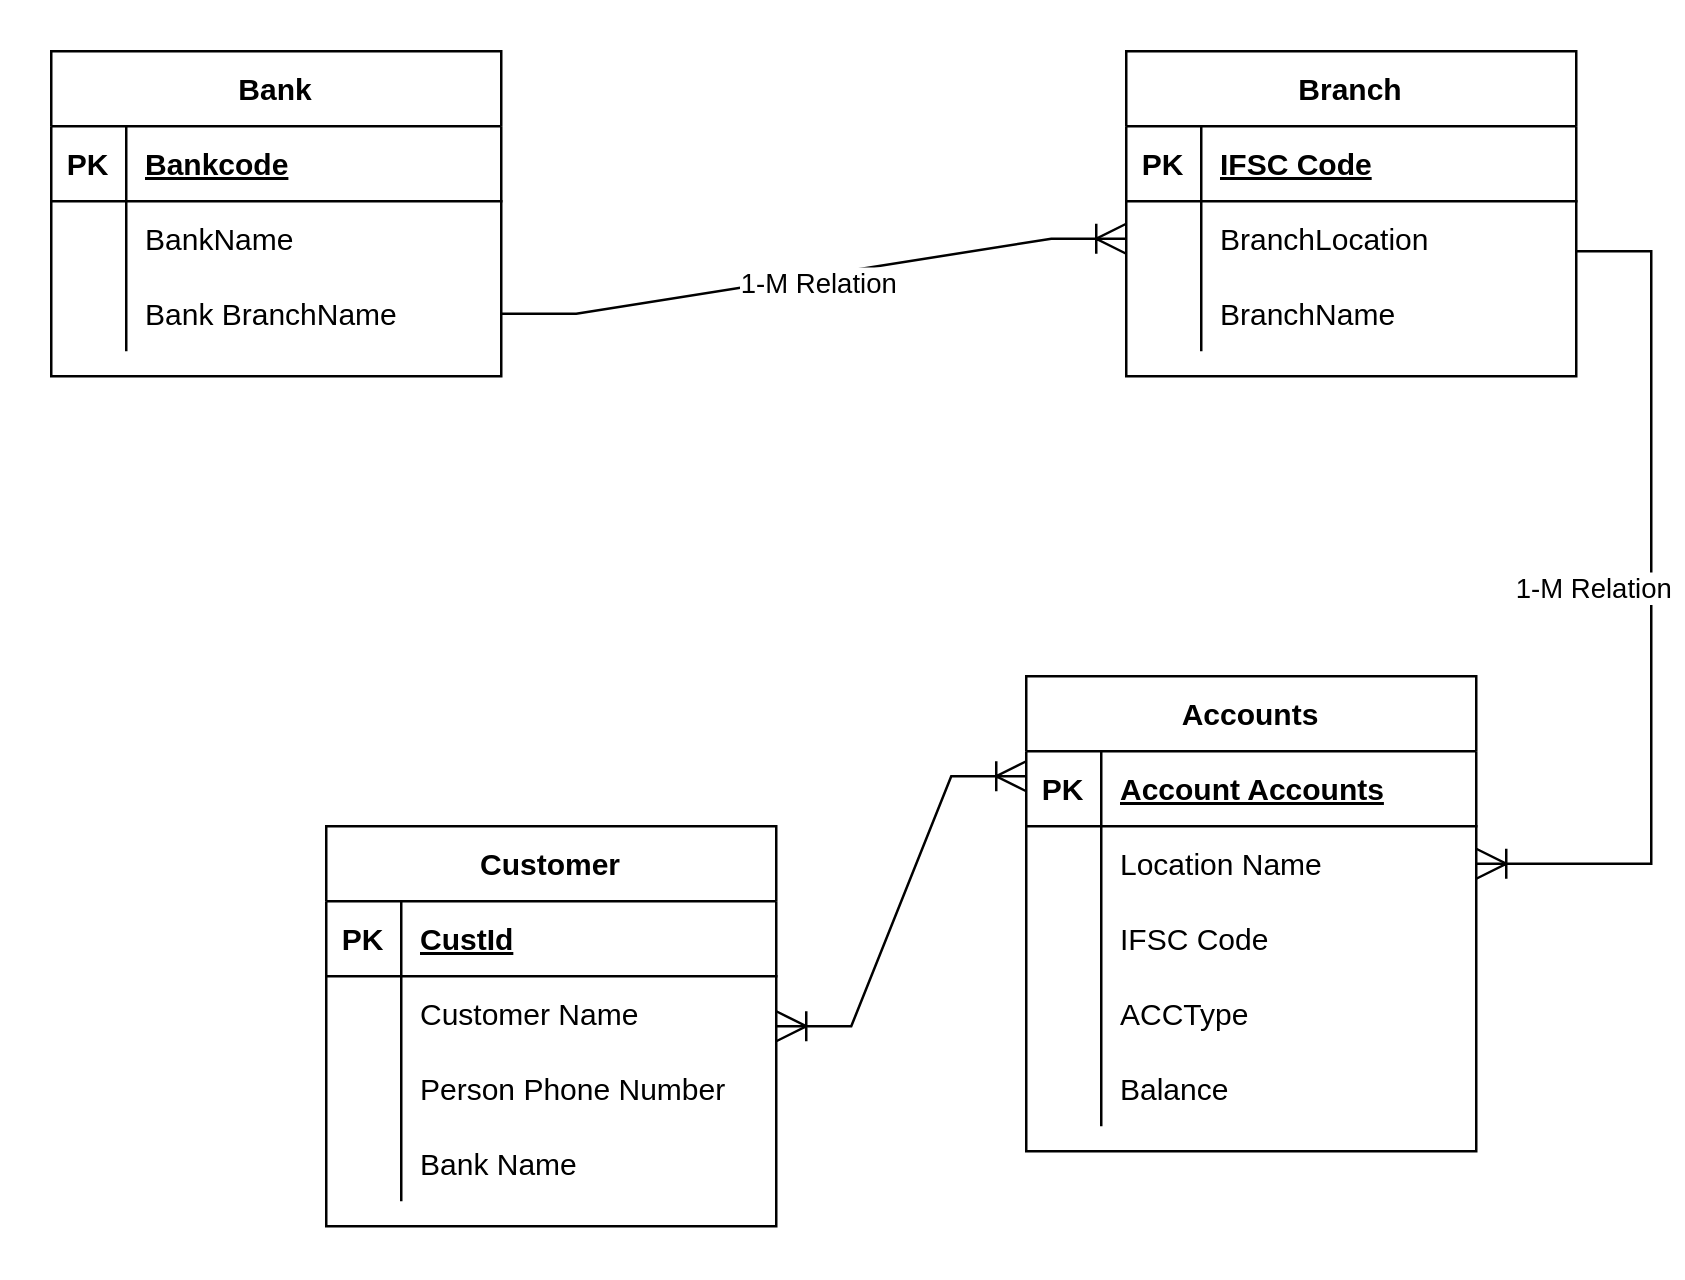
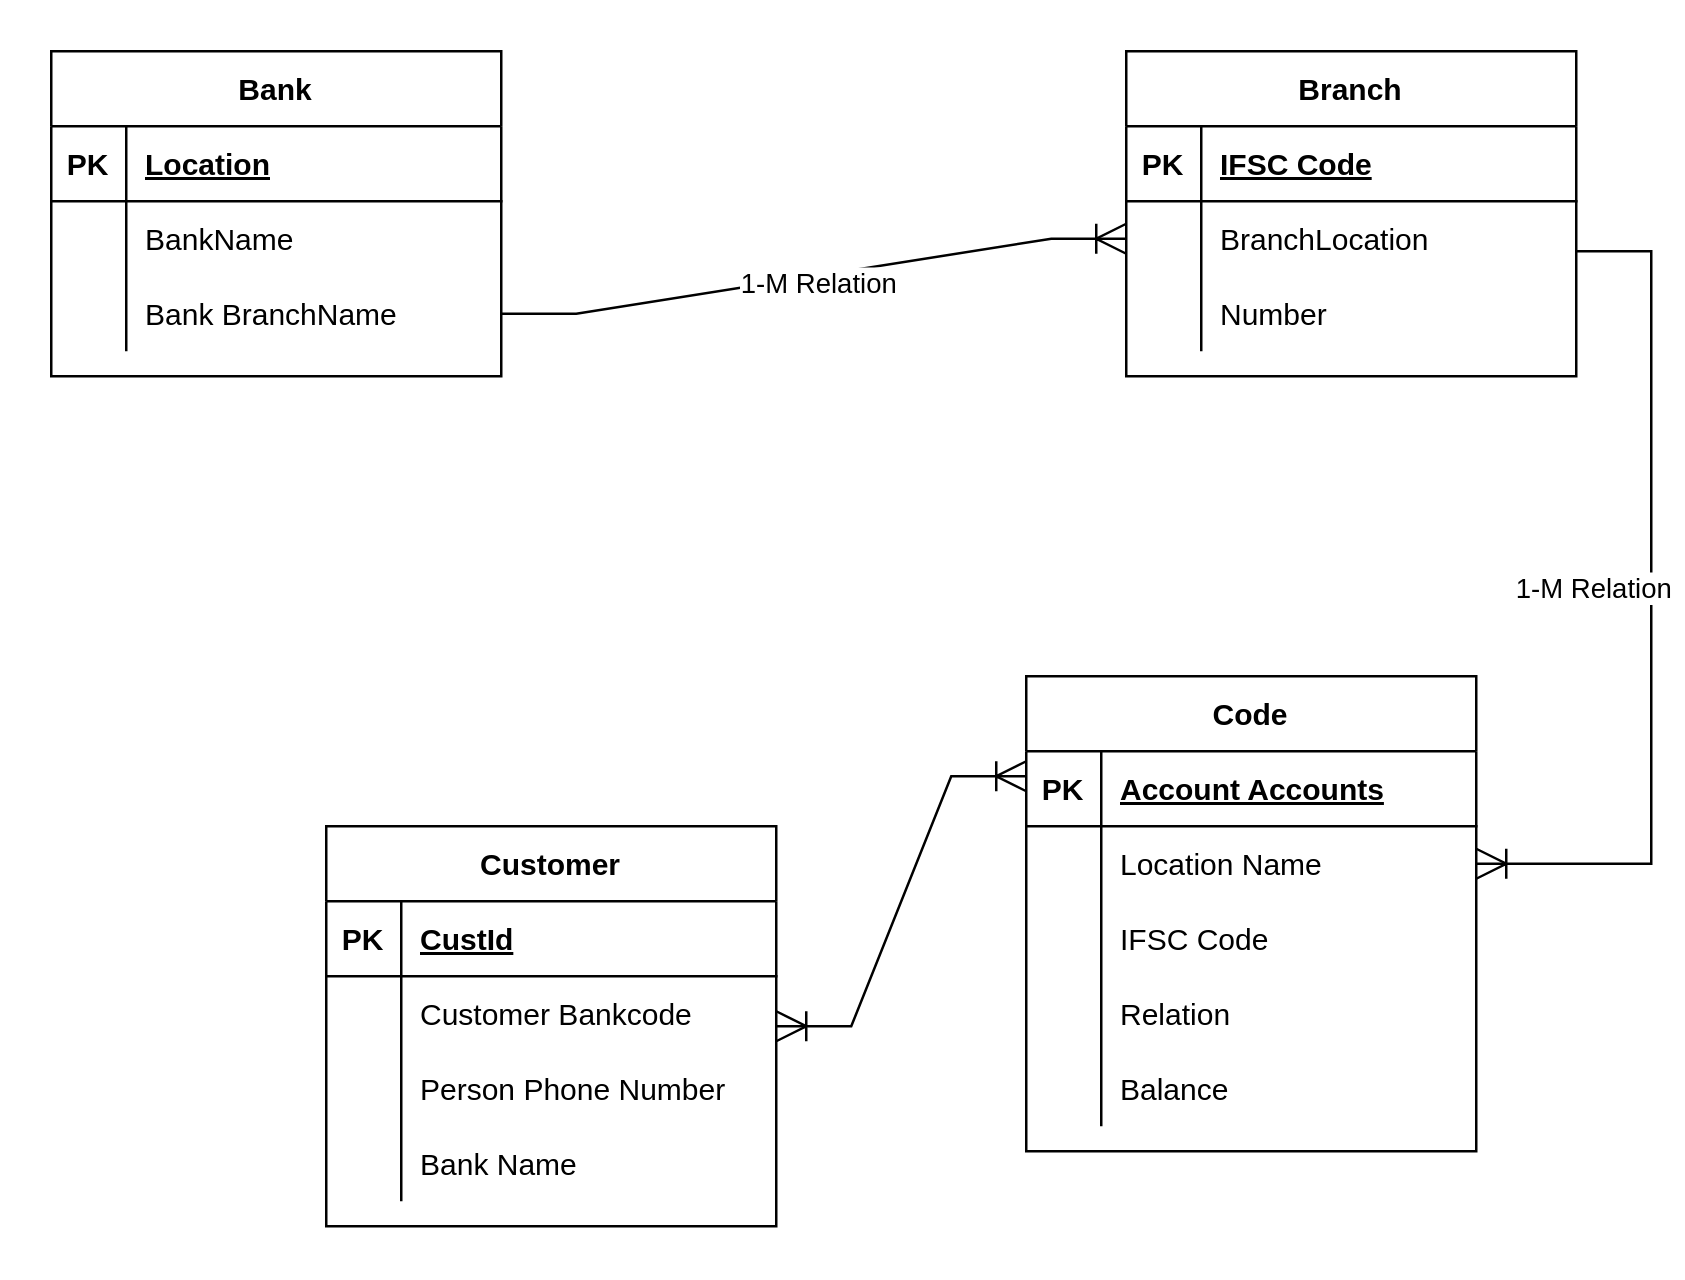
(212, 165) -> (208, 165)
(1304, 315) -> (1270, 315)
(1250, 715) -> (1250, 715)
(525, 1015) -> (559, 1015)
(1179, 1015) -> (1179, 1015)
